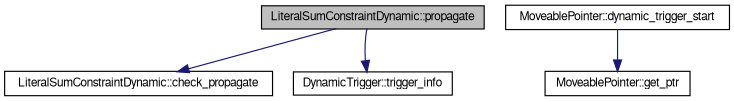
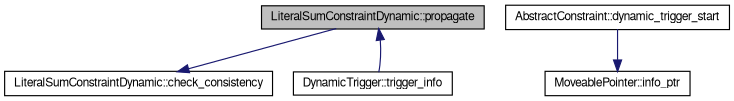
(618, 17) -> (618, 17)
(365, 45) -> (381, 56)
(139, 84) -> (139, 84)
(618, 84) -> (618, 84)
